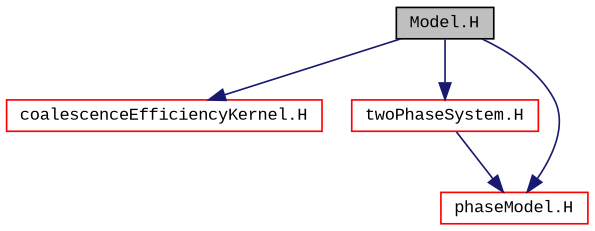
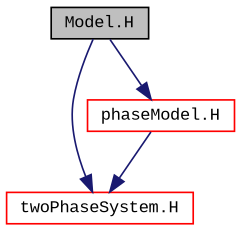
(164, 116) -> none
(475, 155) -> (135, 155)
